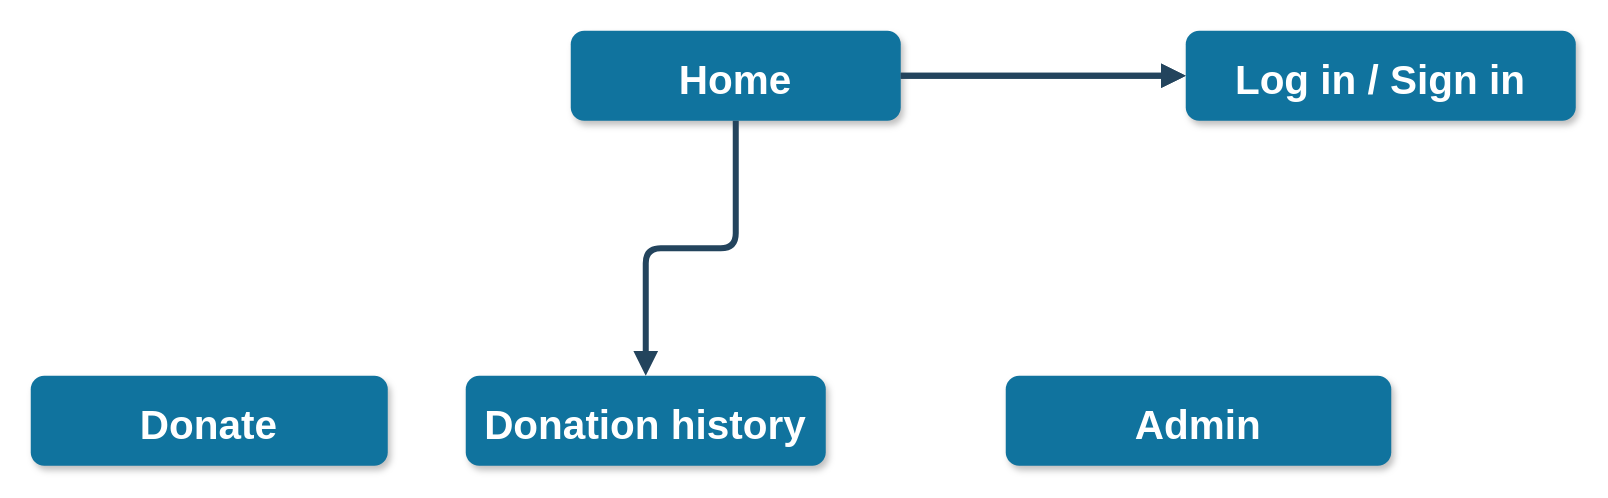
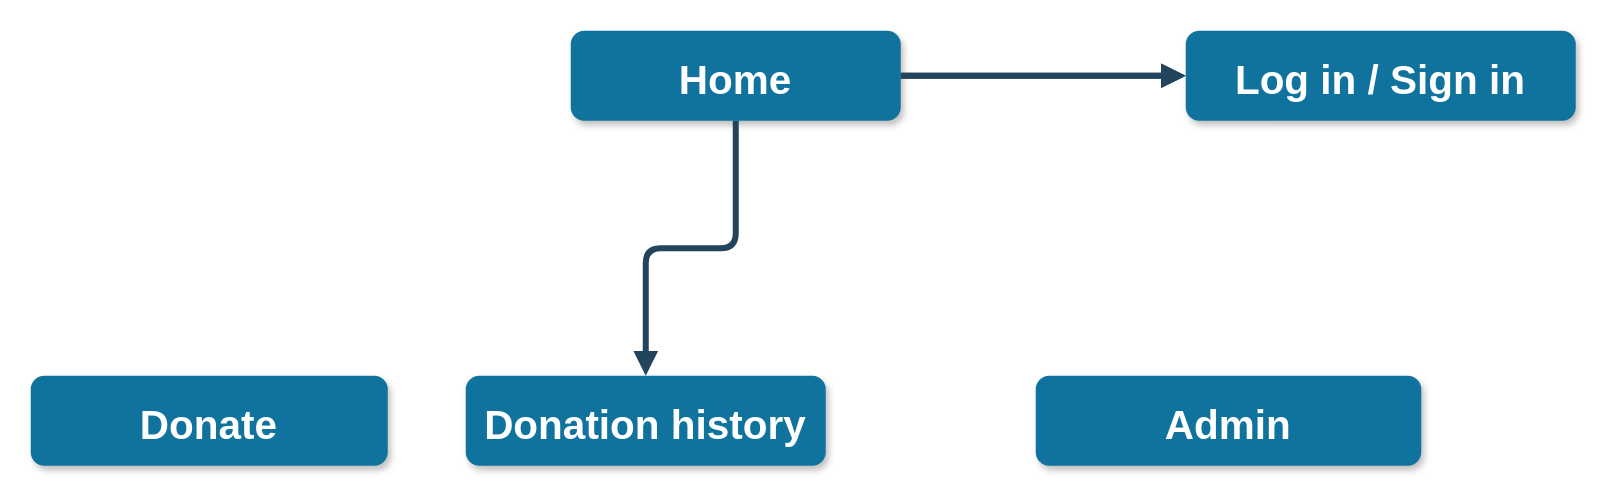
(1199, 421) -> (1229, 421)
